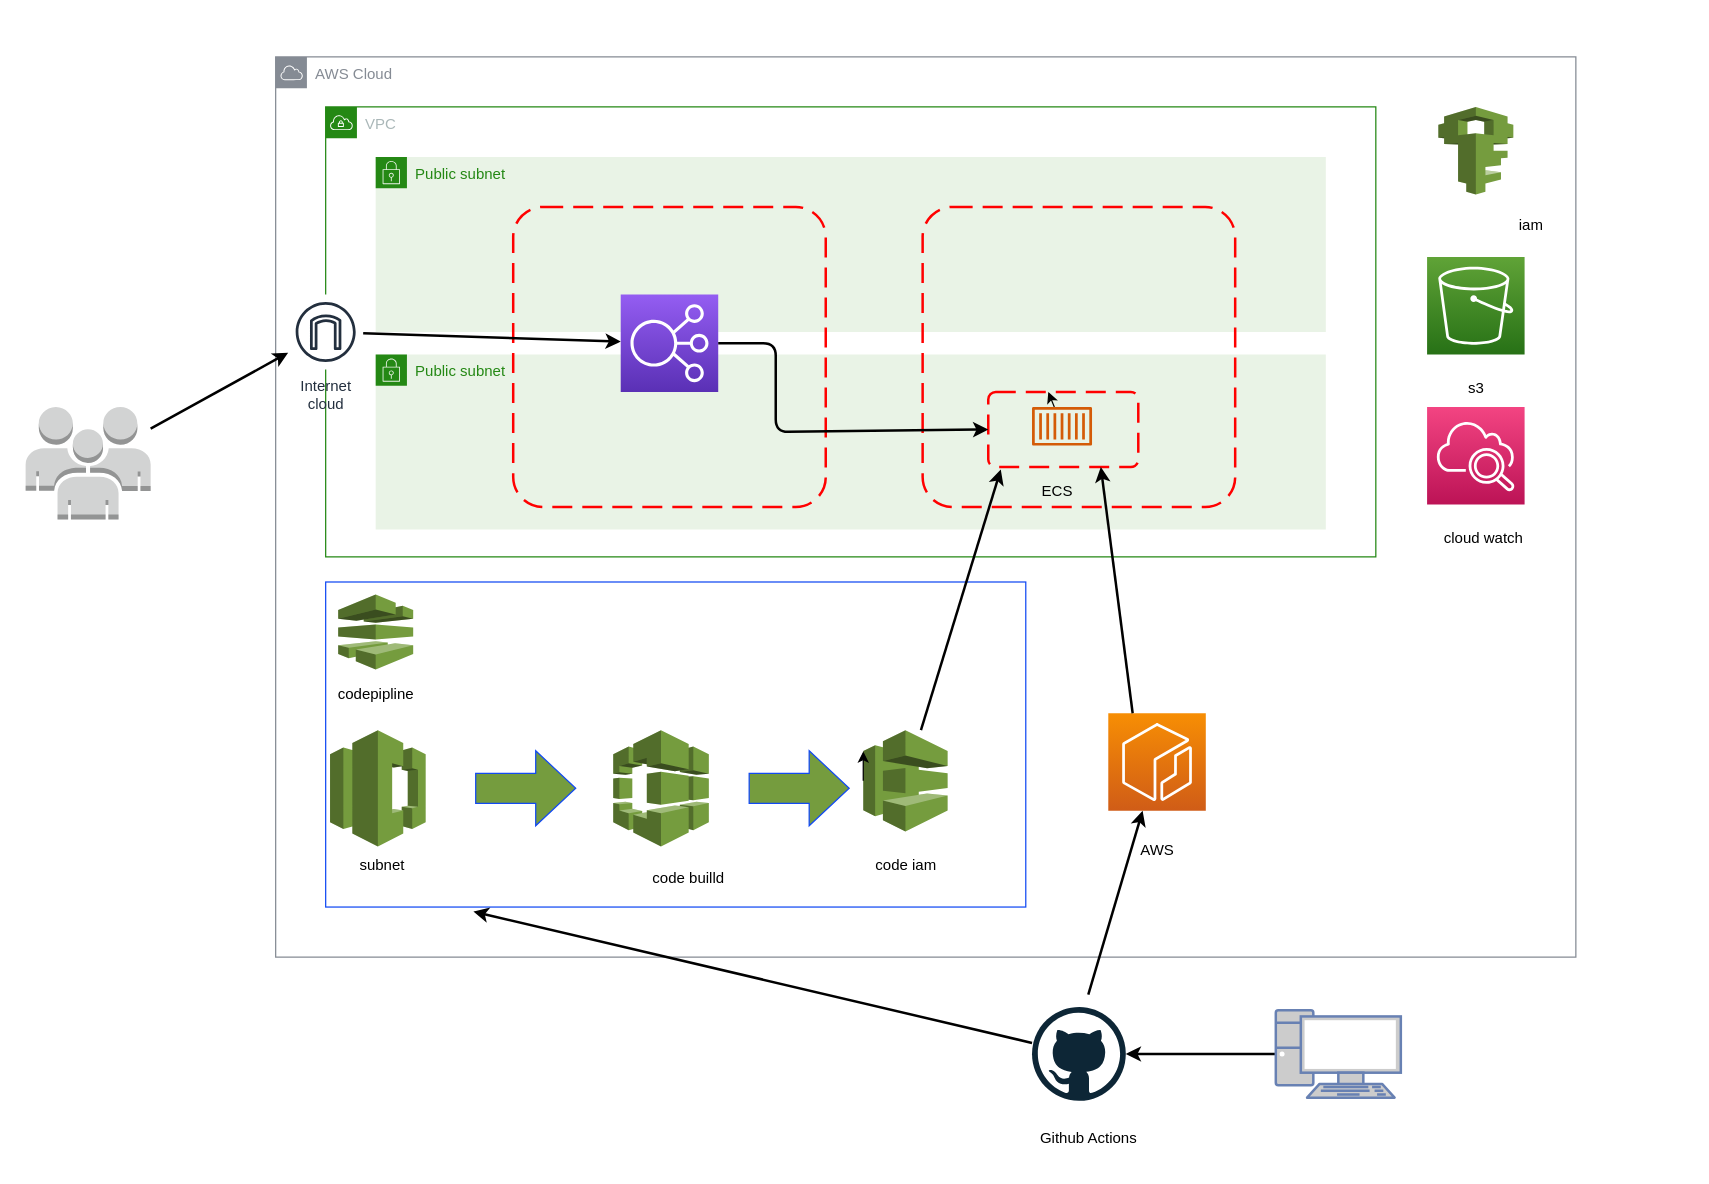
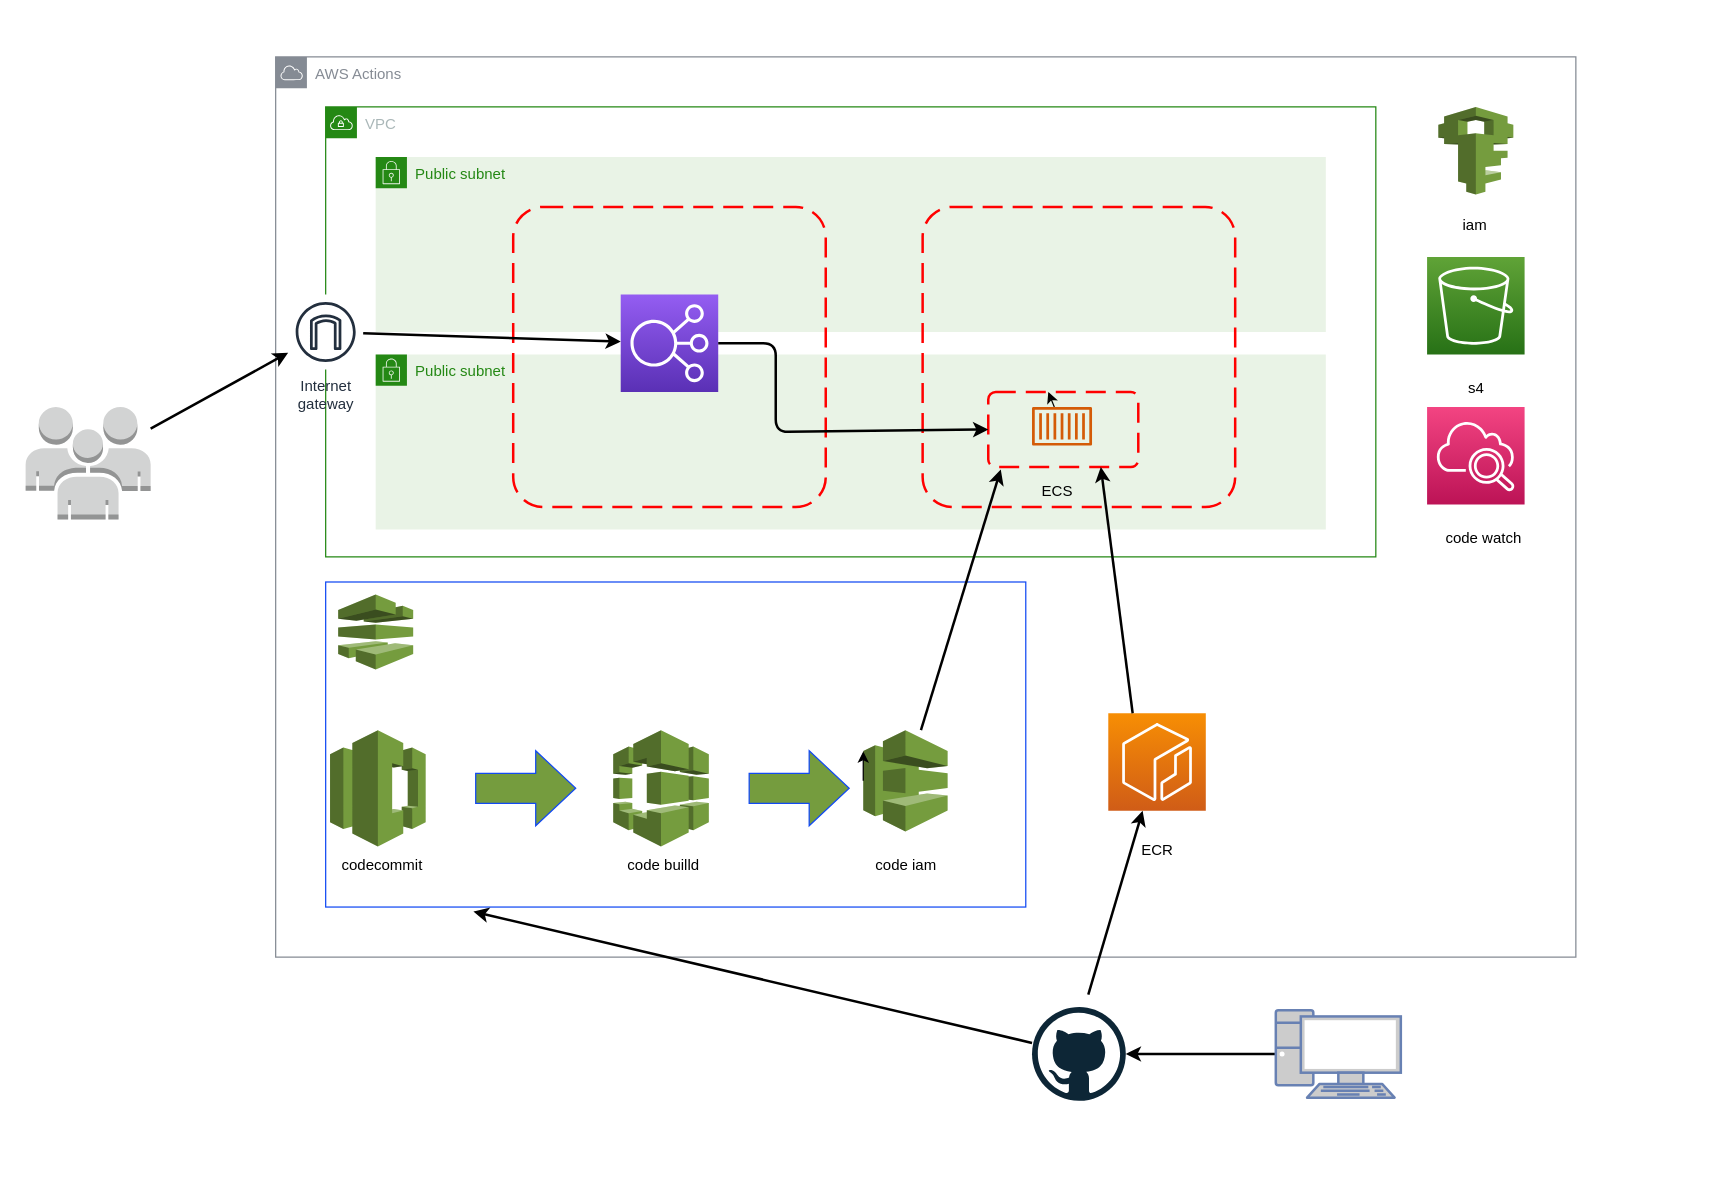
(350, 75) -> (358, 75)
(1531, 226) -> (1474, 226)
(1476, 388) -> (1476, 388)
(326, 396) -> (326, 396)
(1484, 538) -> (1484, 538)
(376, 694) -> none
(1158, 851) -> (1158, 851)
(383, 866) -> (383, 866)
(688, 878) -> (663, 865)
(1088, 1138) -> none
